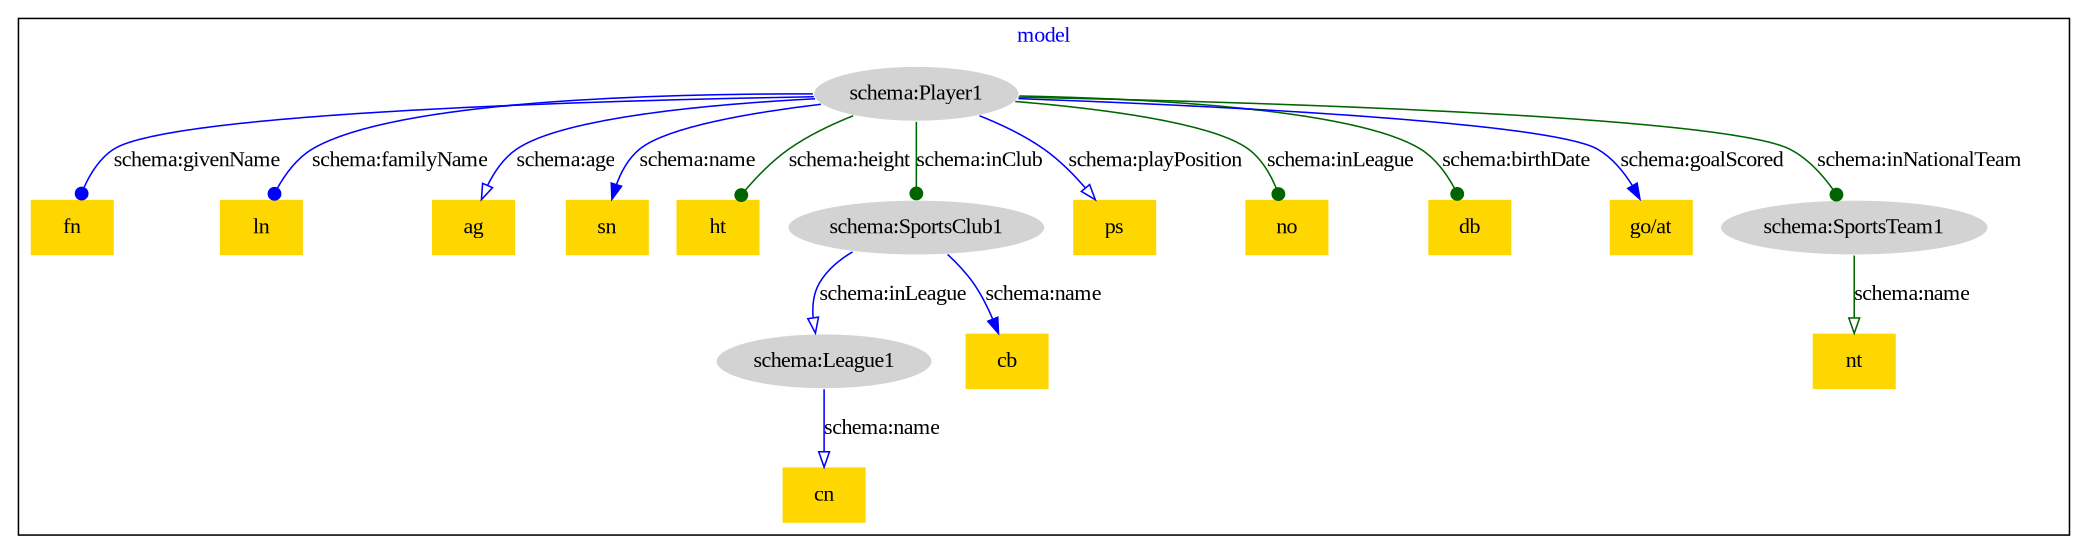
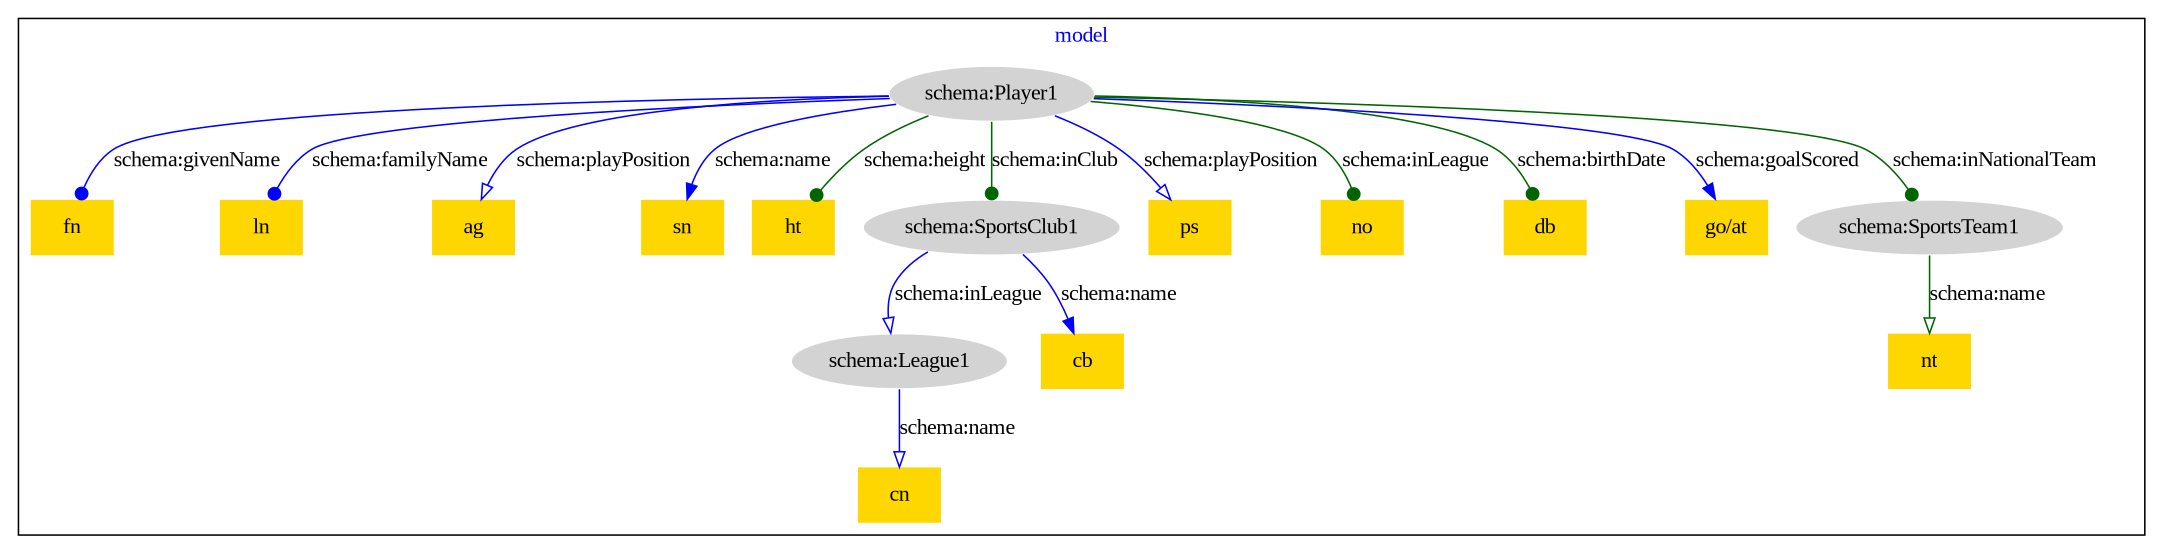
(566, 161) -> (603, 161)
